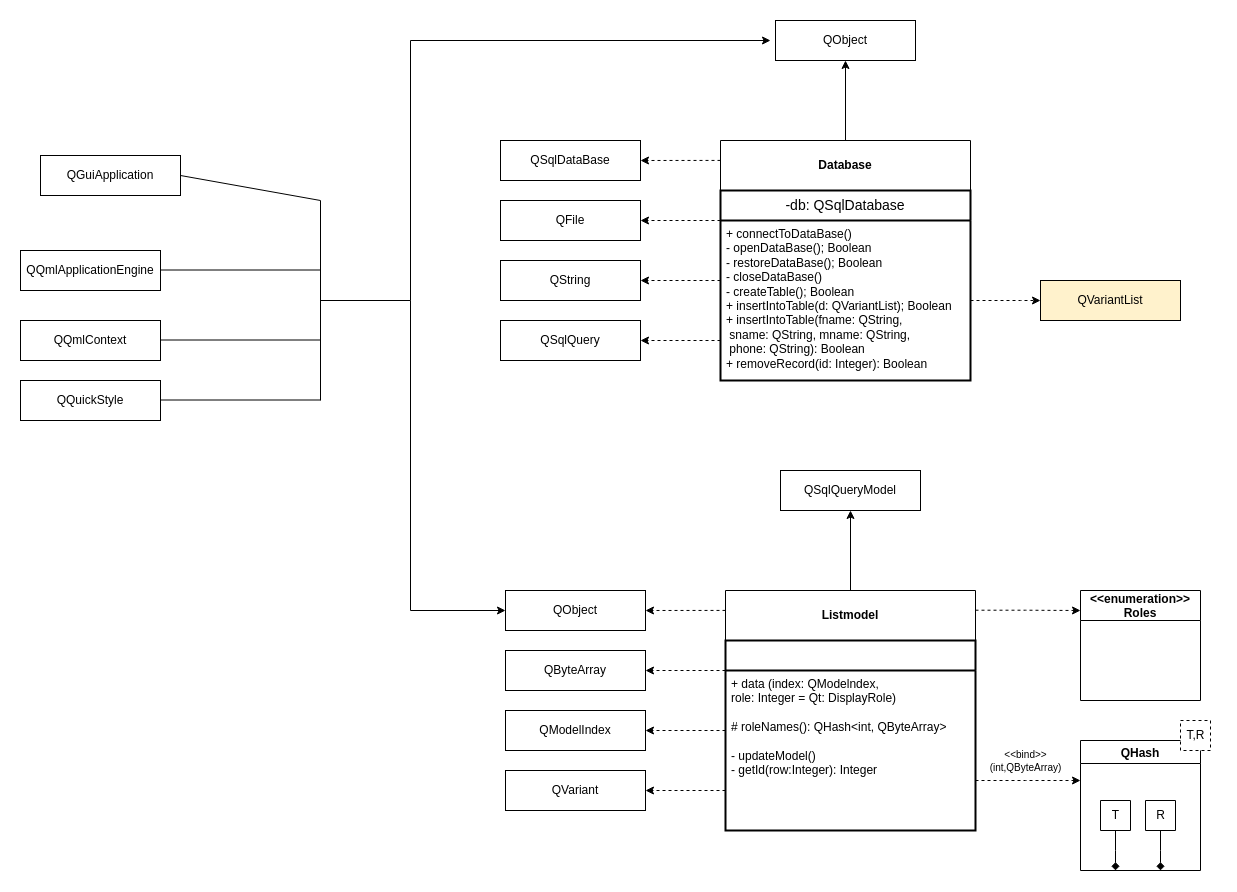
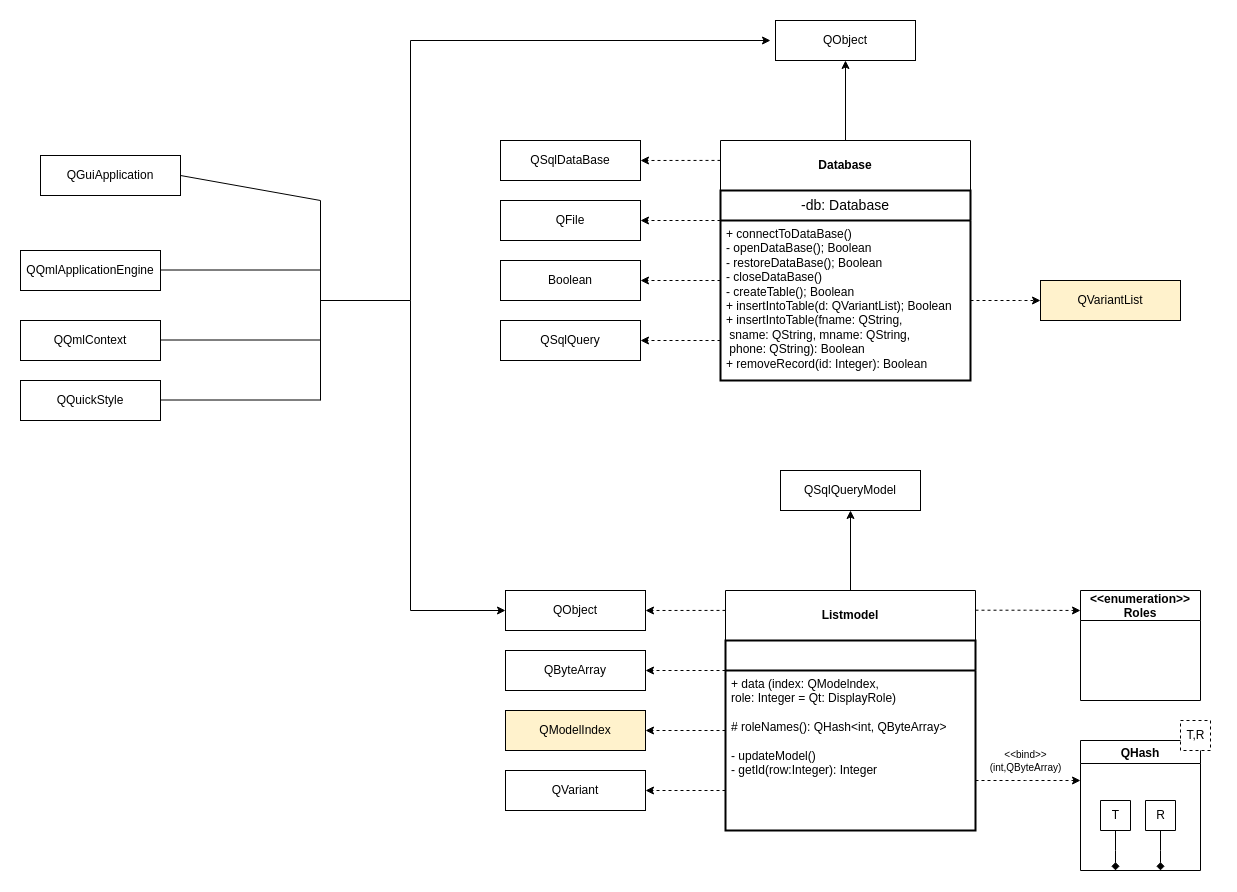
(846, 206) -> (846, 206)
(571, 281) -> (571, 281)
(576, 731) -> (576, 731)
